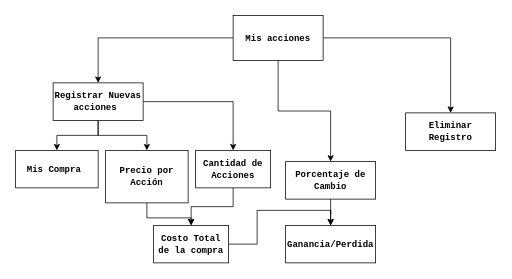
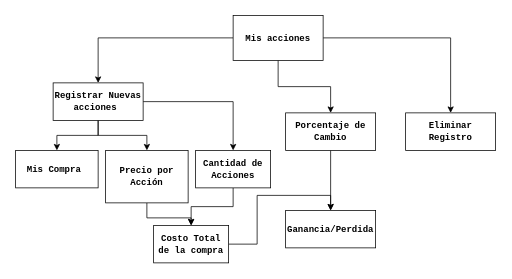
(330, 180) -> (330, 132)
(330, 244) -> (330, 229)
